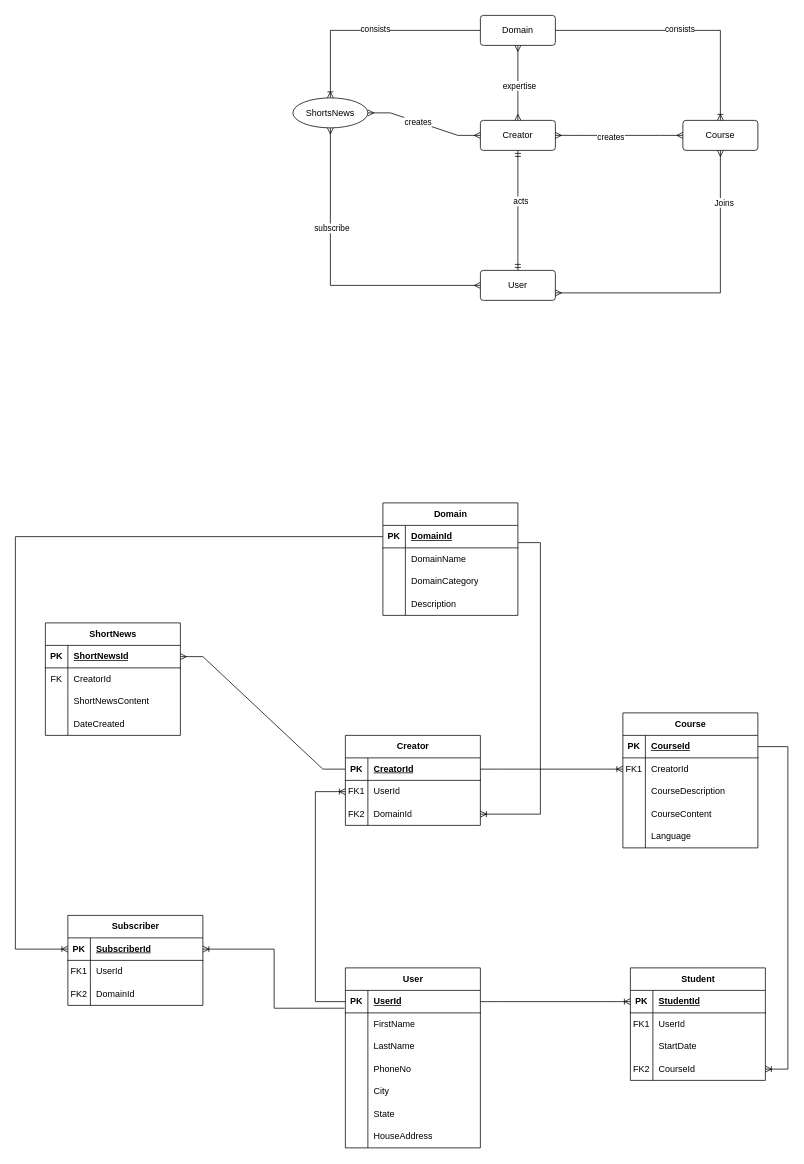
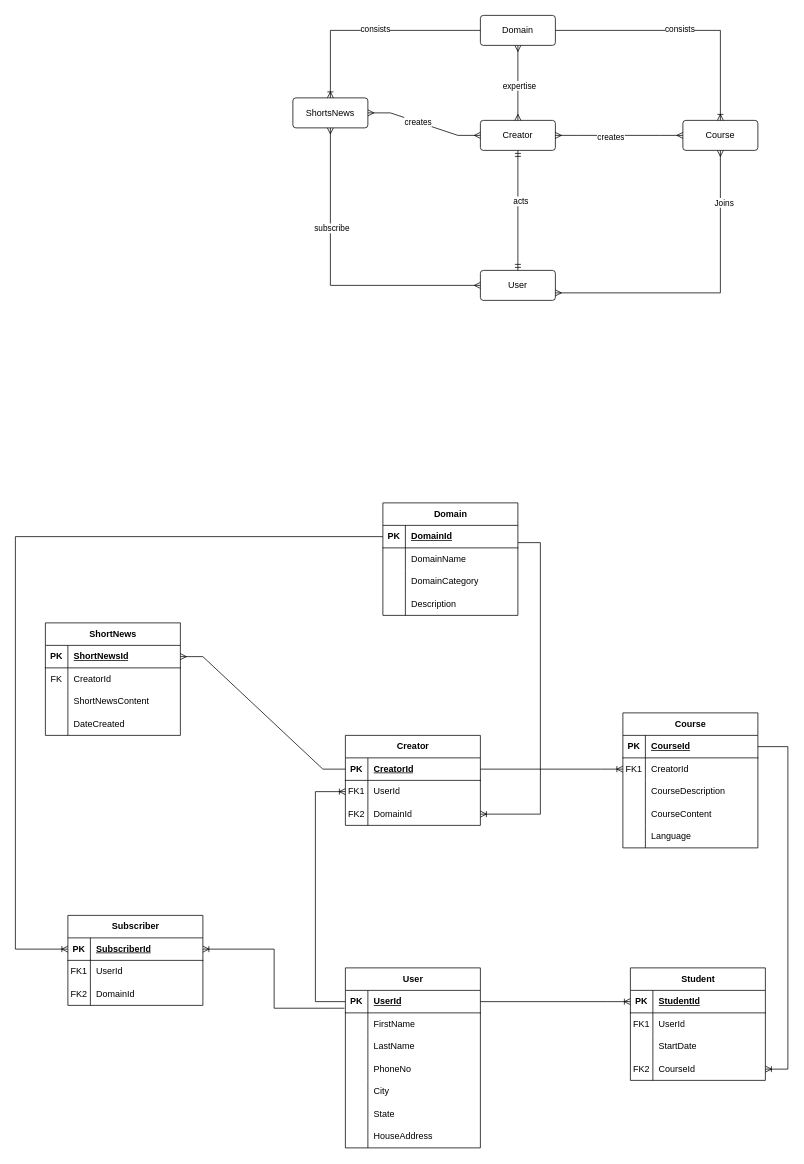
(330, 113) -> (330, 113)
